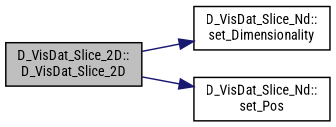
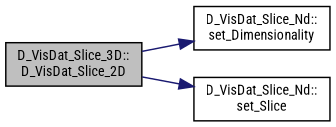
(74, 64) -> (74, 64)
(262, 99) -> (262, 99)
